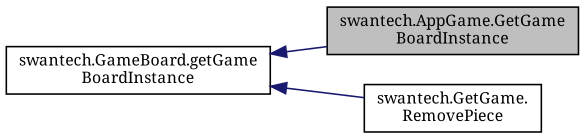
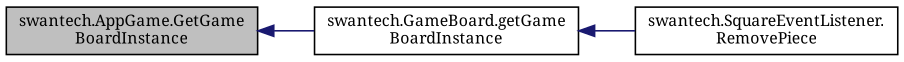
(307, 49) -> (294, 31)
(453, 108) -> (767, 31)
